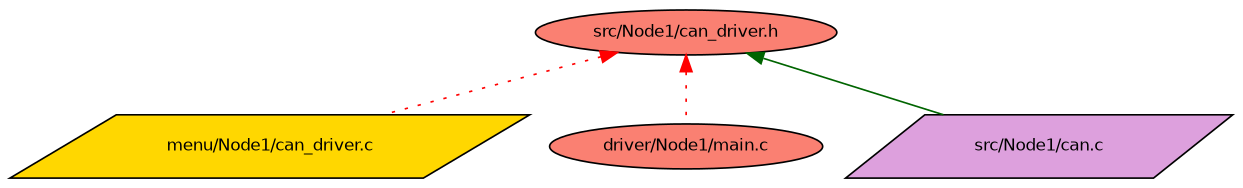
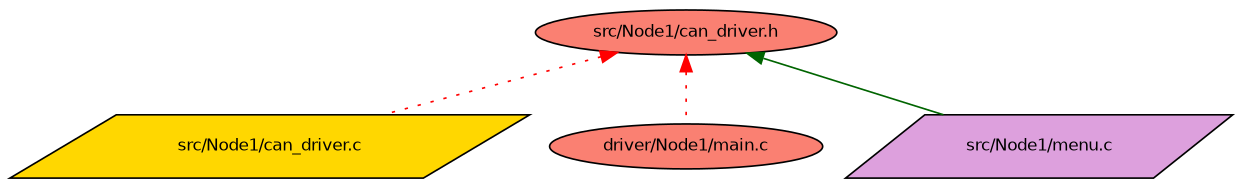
(270, 146) -> (270, 146)
(1039, 146) -> (1039, 146)
